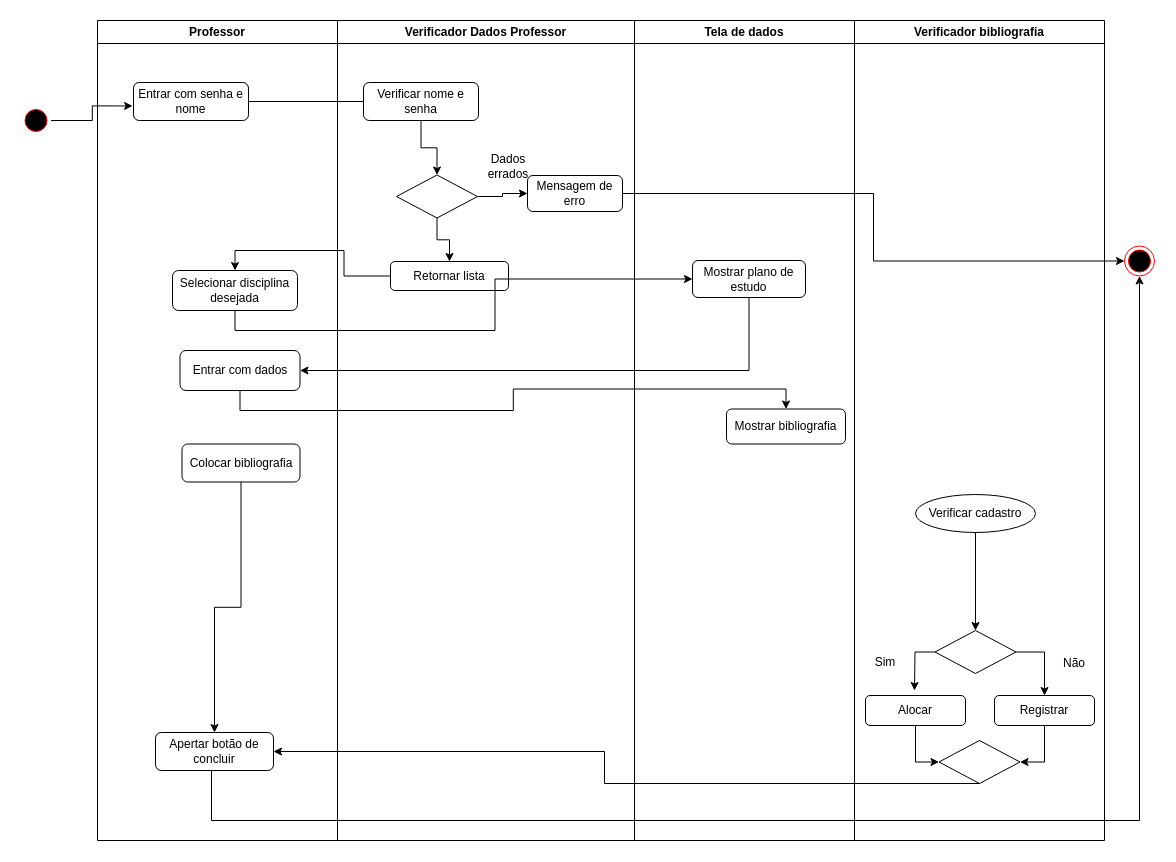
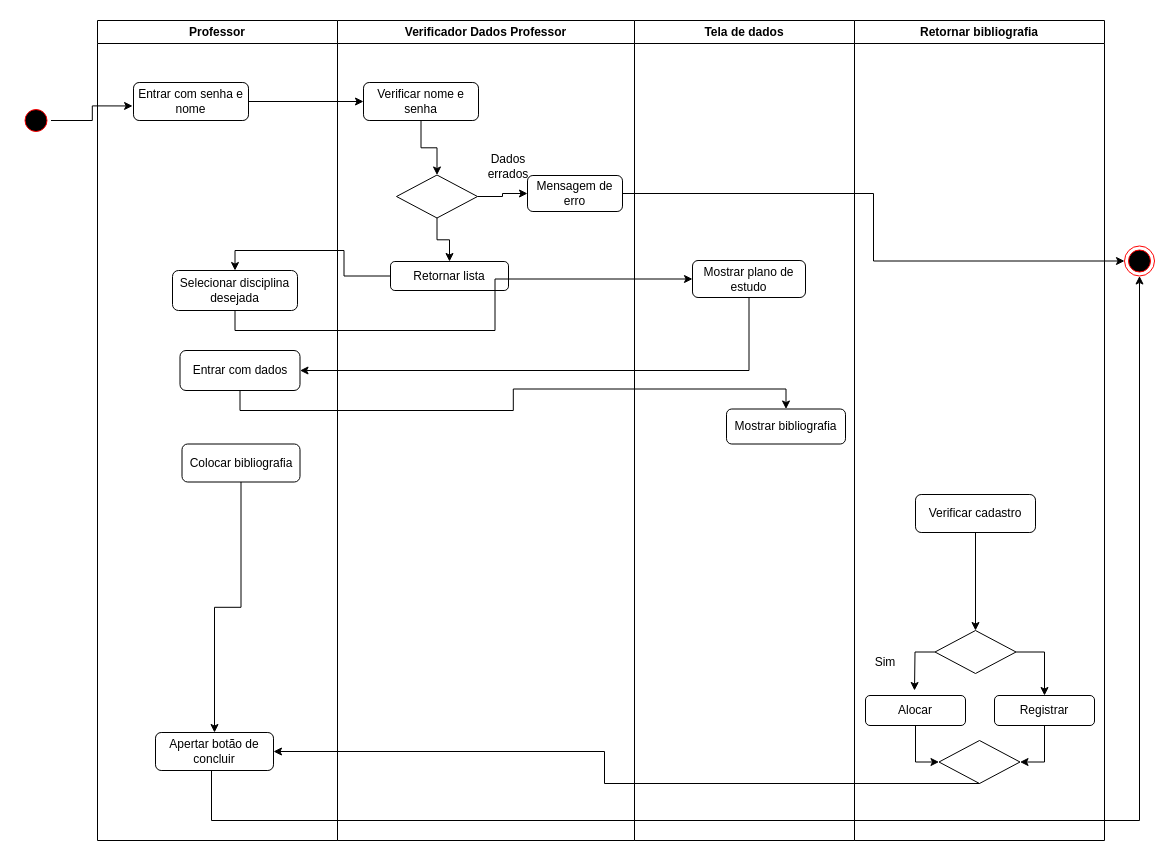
(980, 33) -> (980, 33)
(358, 102) -> (355, 102)
(976, 514) -> (976, 514)
(1075, 664) -> none
